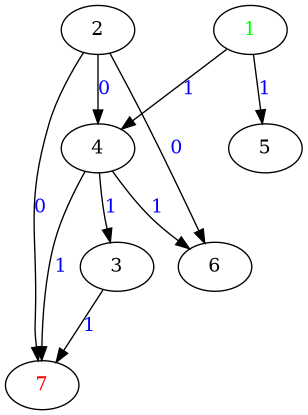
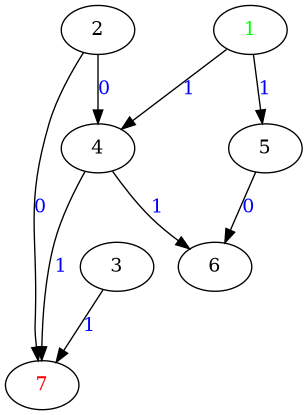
(156, 141) -> (243, 201)
(102, 201) -> none
